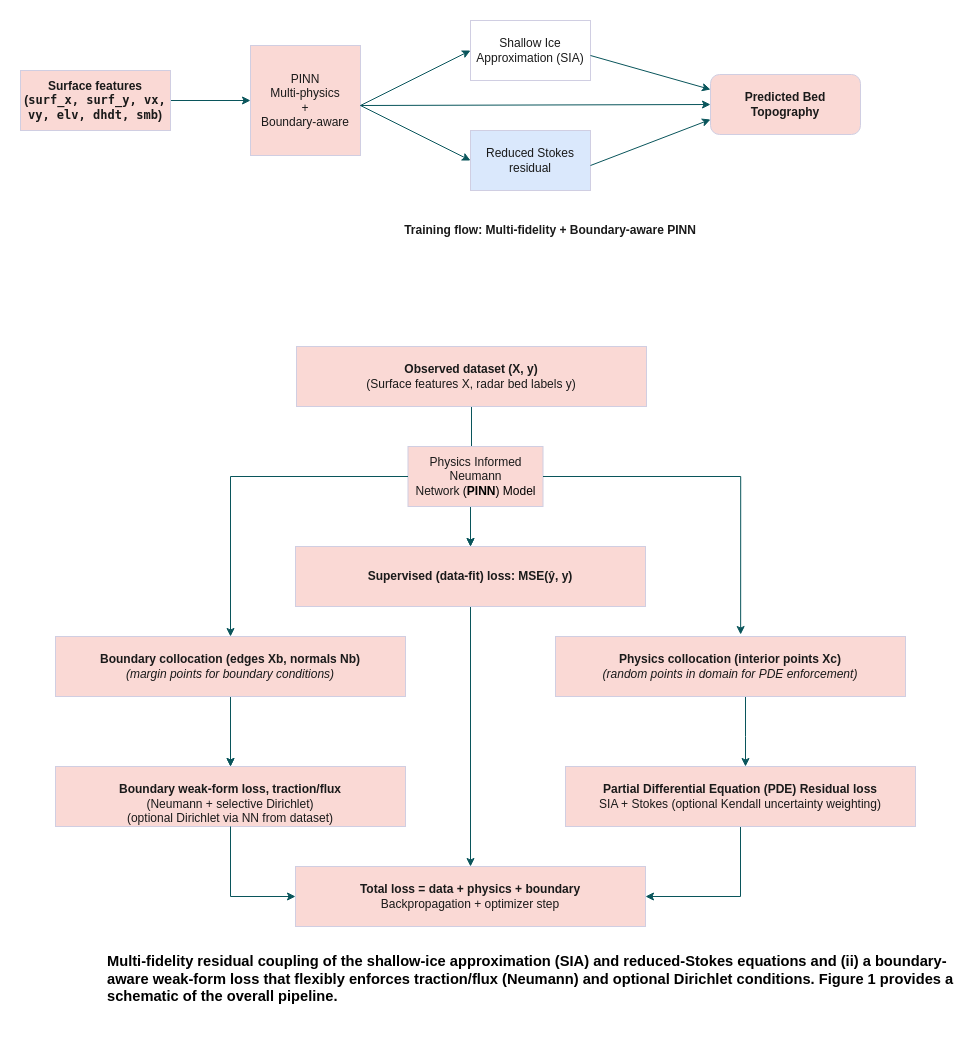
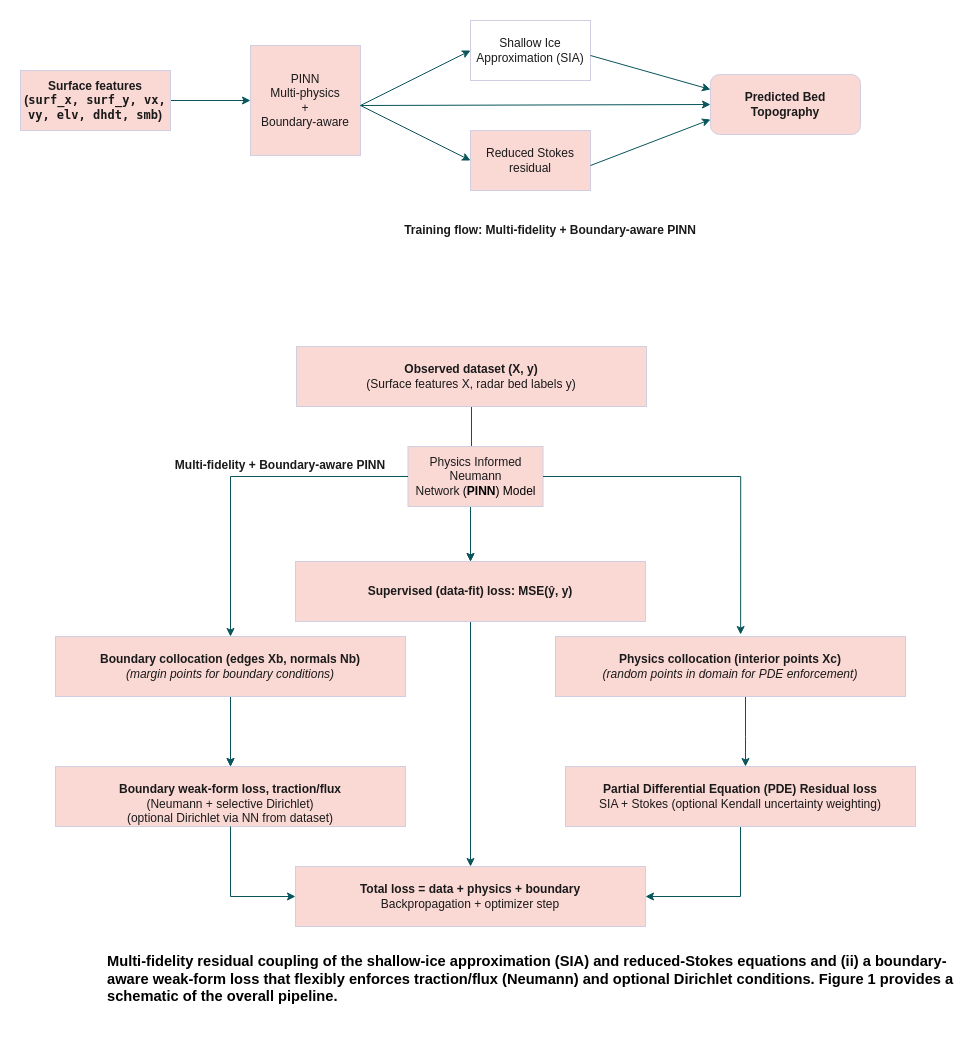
(531, 161) -> (531, 161)
none -> (281, 466)
(471, 577) -> (471, 592)
